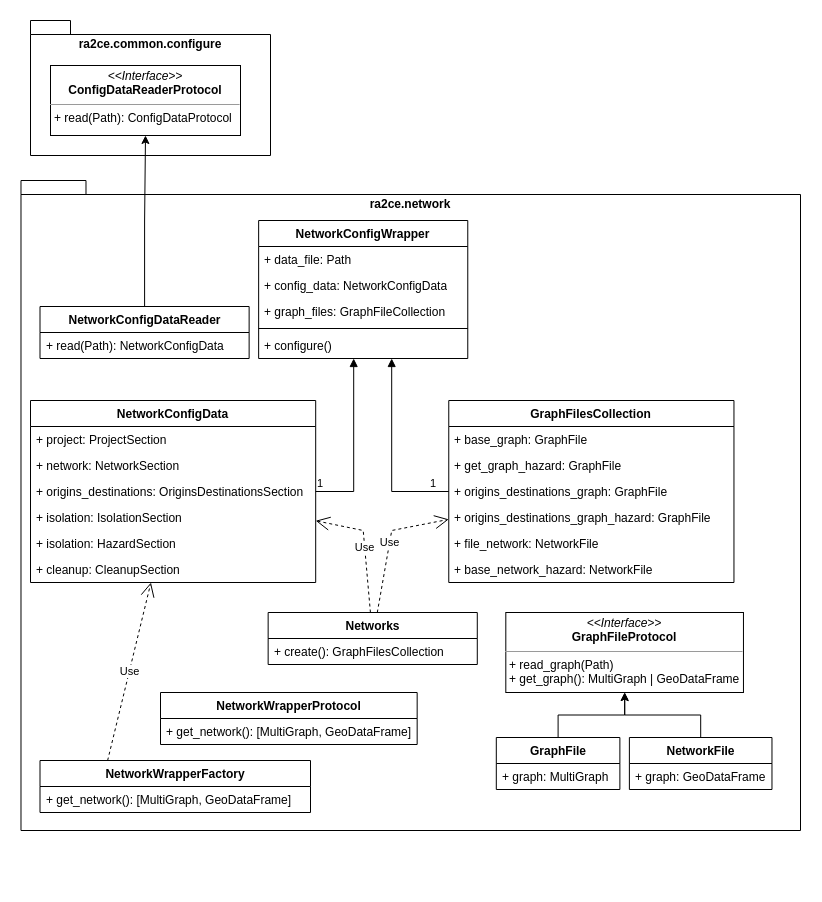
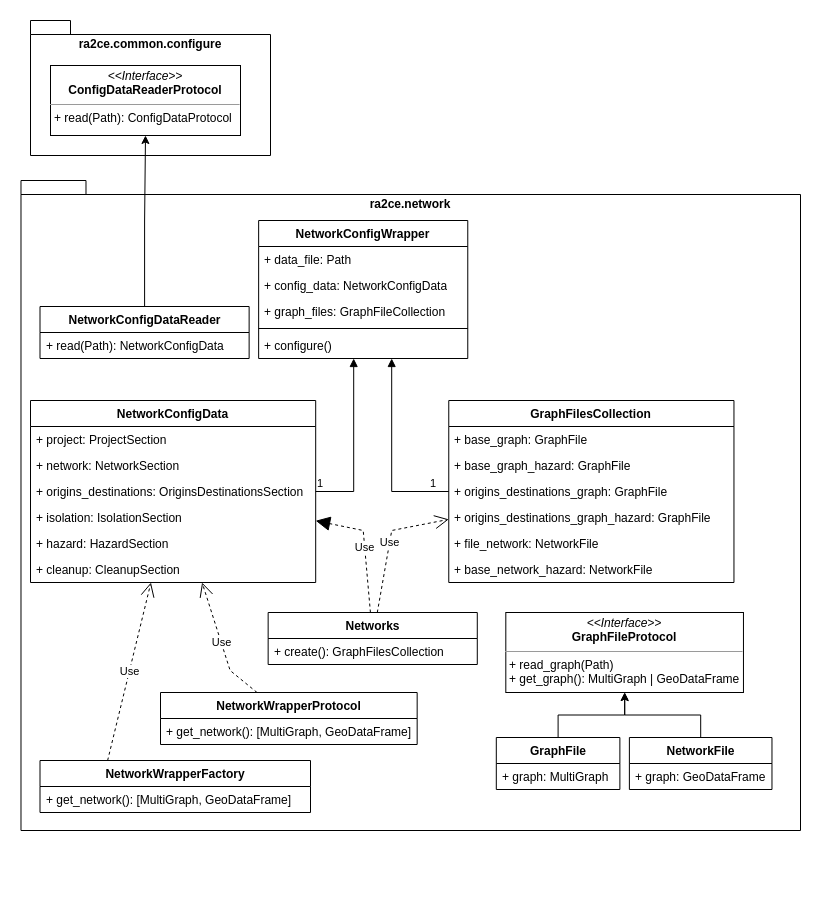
(544, 467) -> (548, 467)
(325, 523) -> (331, 524)
(113, 545) -> (108, 545)
none -> (222, 644)
